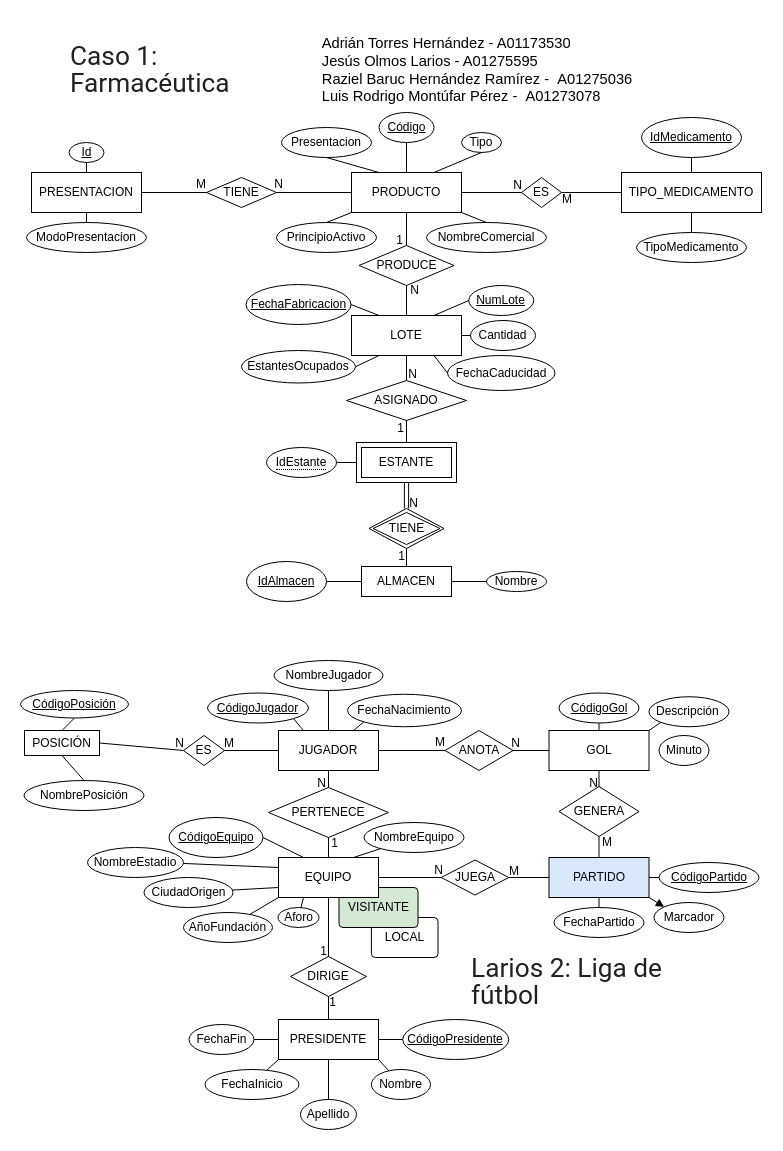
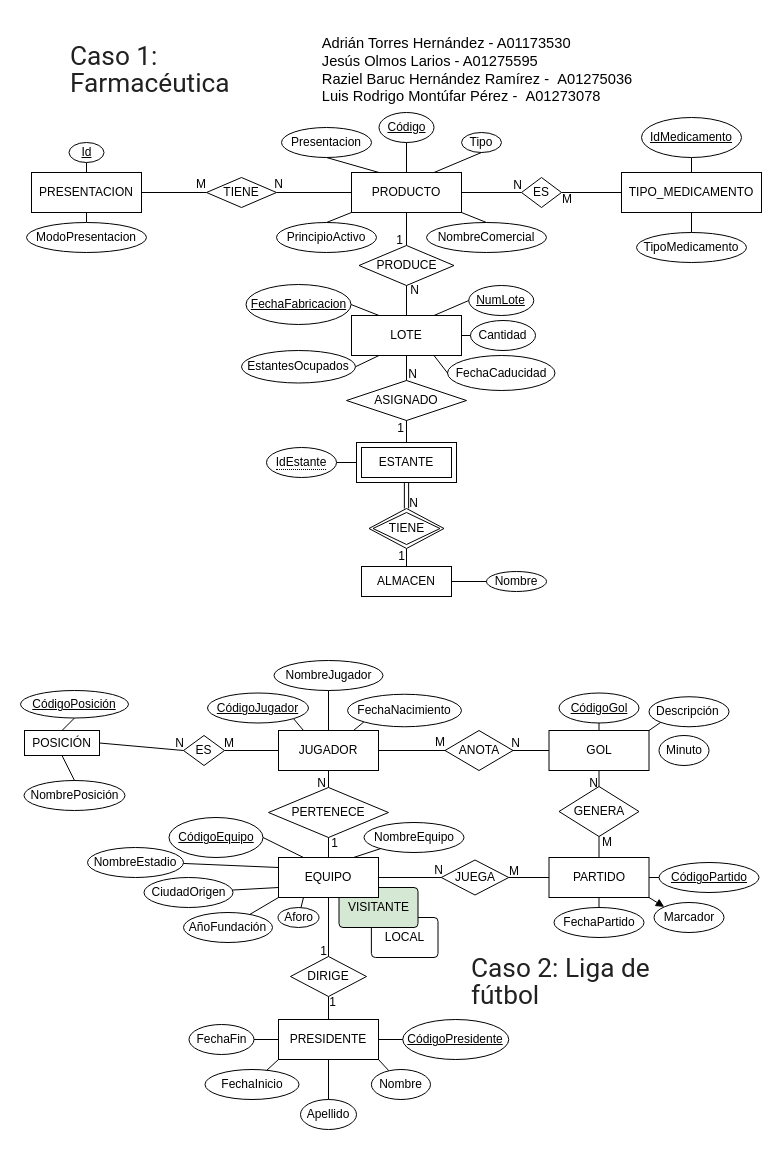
(287, 582) -> none
(345, 582) -> none
(84, 796) -> (75, 796)
(599, 878) -> (599, 878)
(571, 988) -> (571, 988)
